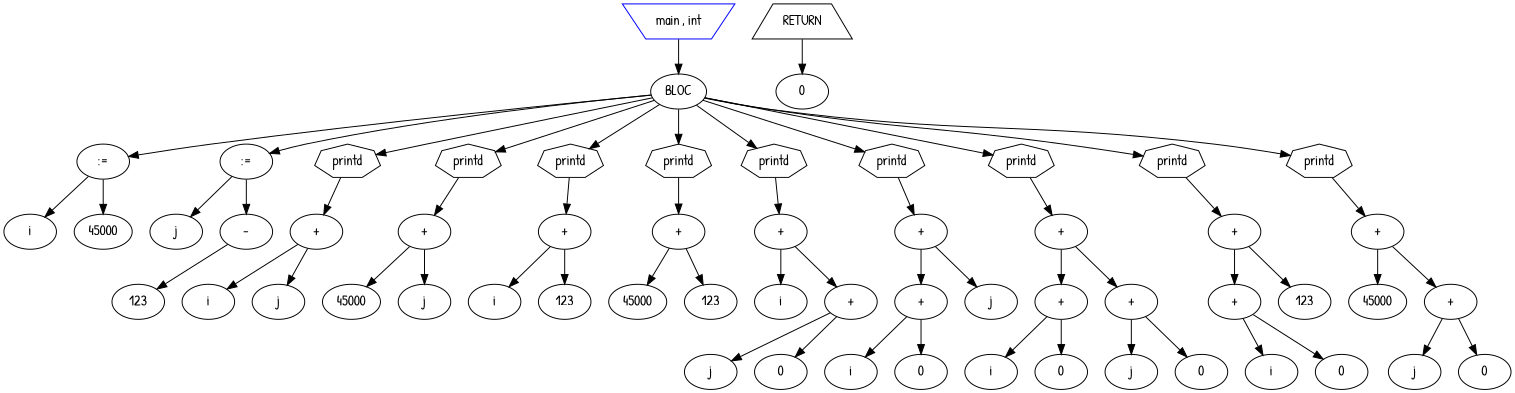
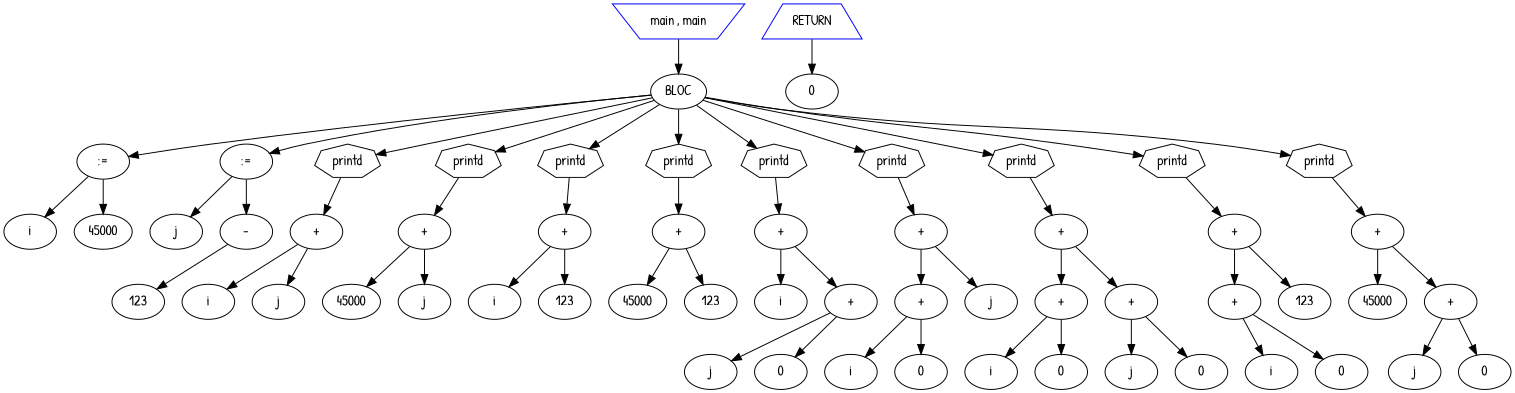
(679, 21) -> (679, 21)
(802, 21) -> (812, 21)
